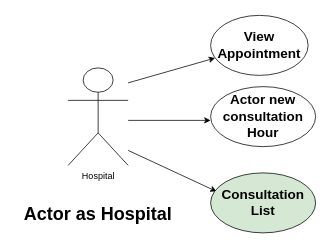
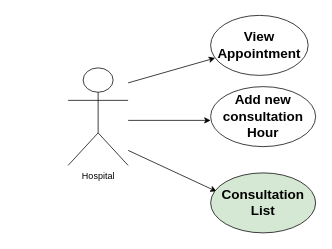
(263, 117) -> (263, 117)
(98, 214) -> none
